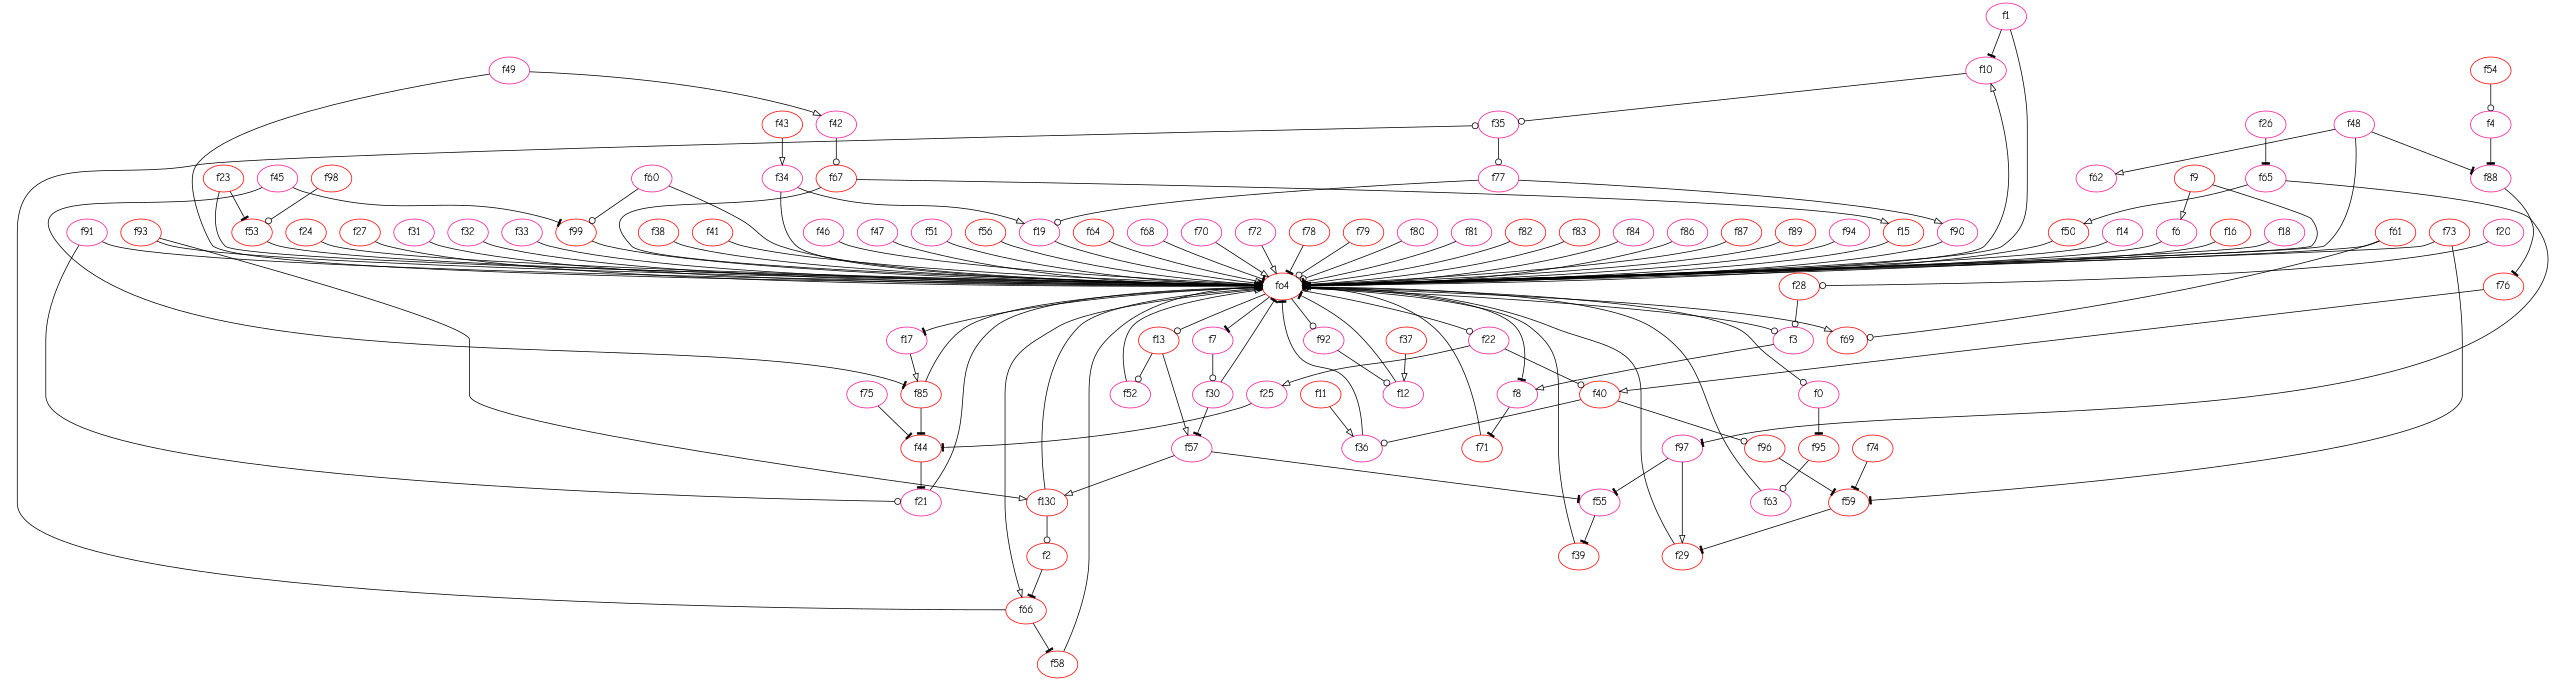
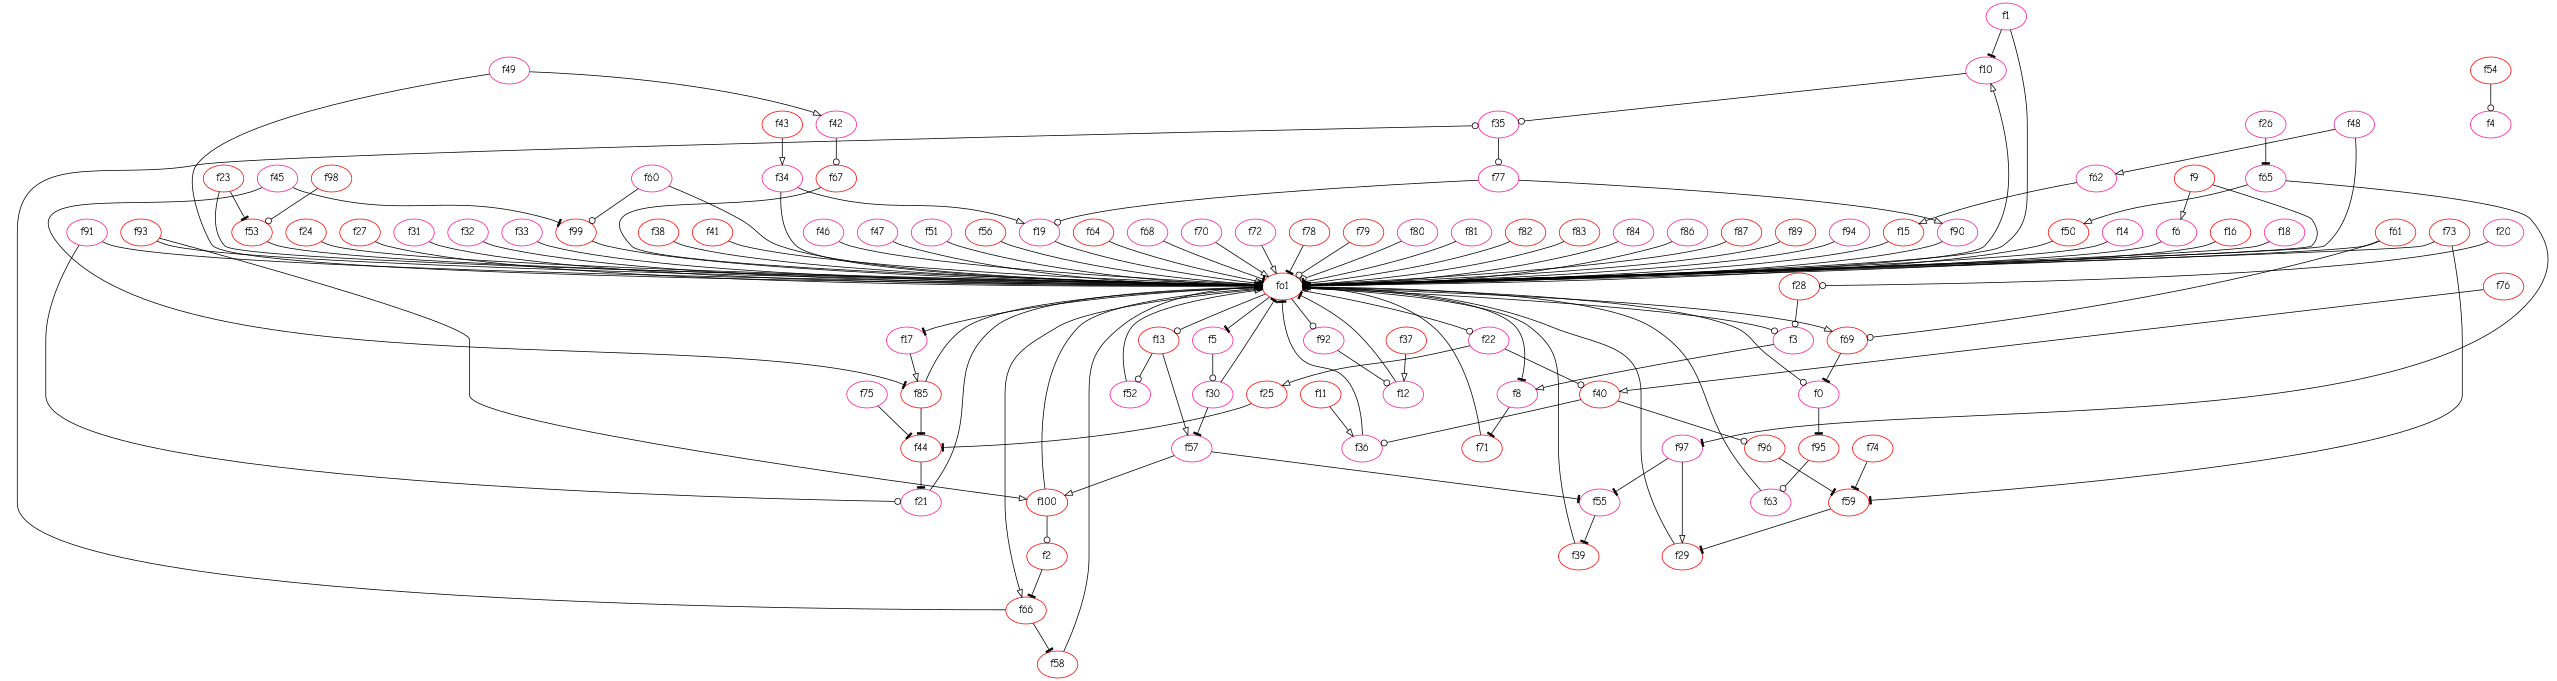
(2491, 178) -> none
(1395, 191) -> (2001, 199)
(1283, 286) -> (1283, 286)
(1213, 340) -> (1213, 340)
none -> (1837, 361)
(1267, 394) -> (1267, 394)
(1047, 502) -> (1047, 502)
